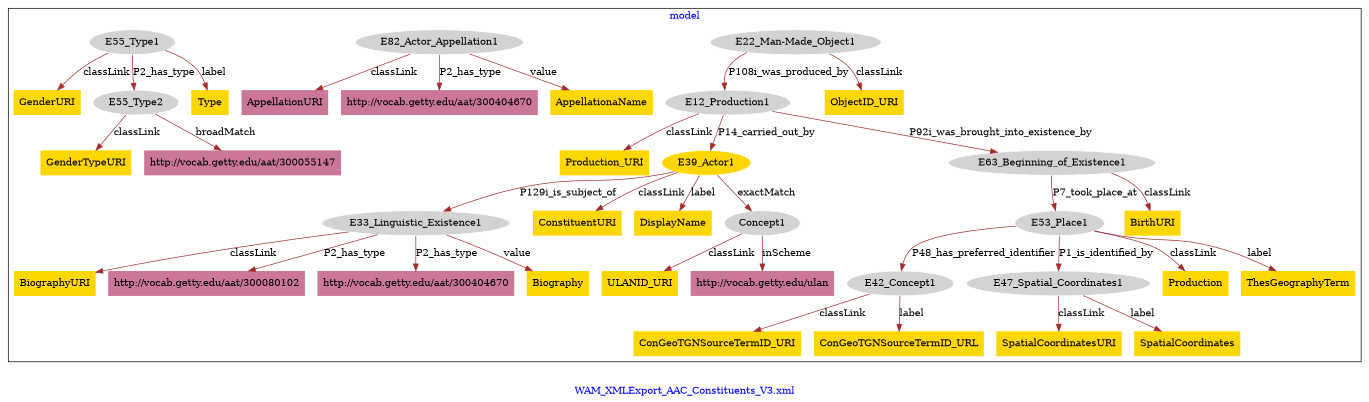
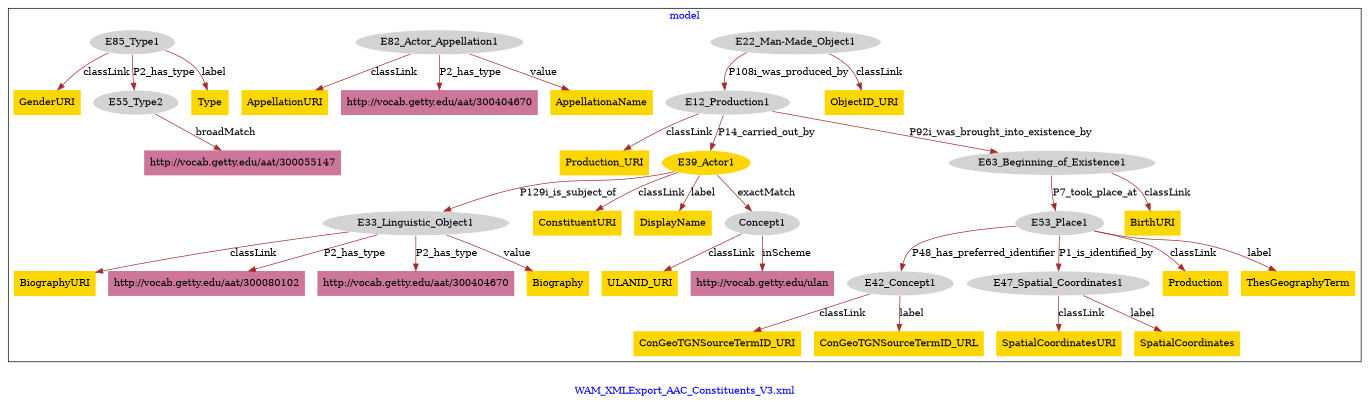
(132, 42) -> (132, 42)
(285, 103) -> (285, 103)
(86, 163) -> none
(416, 223) -> (416, 223)
